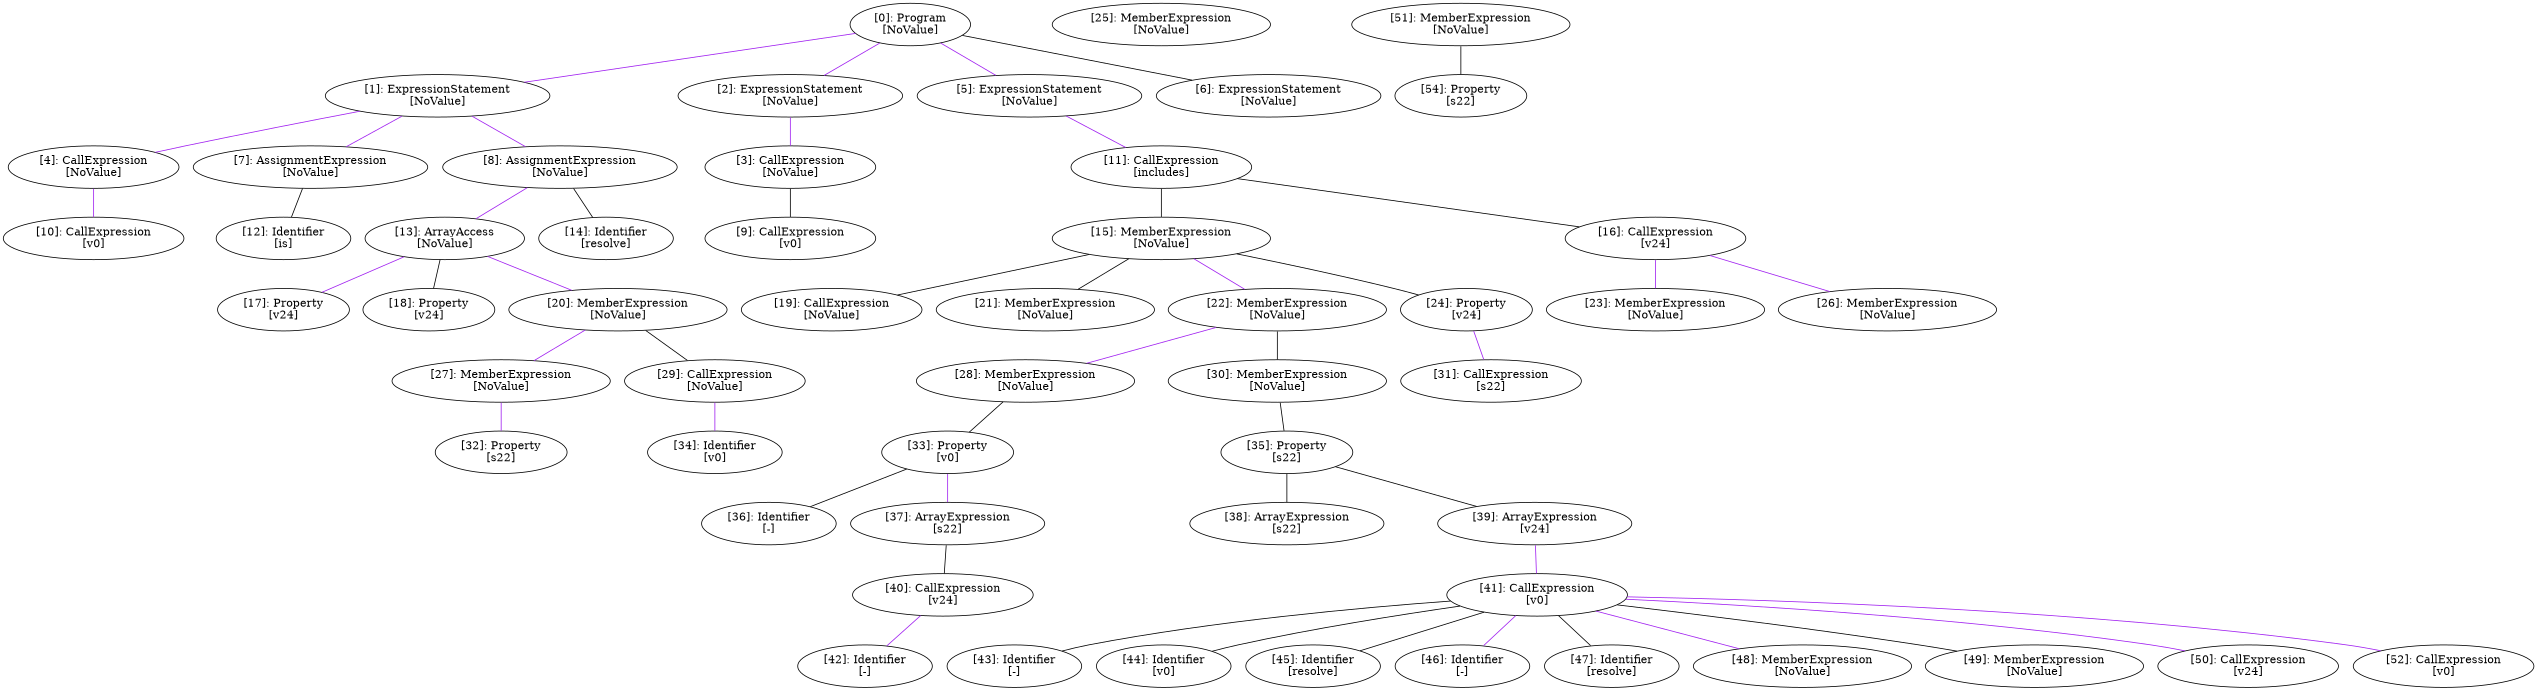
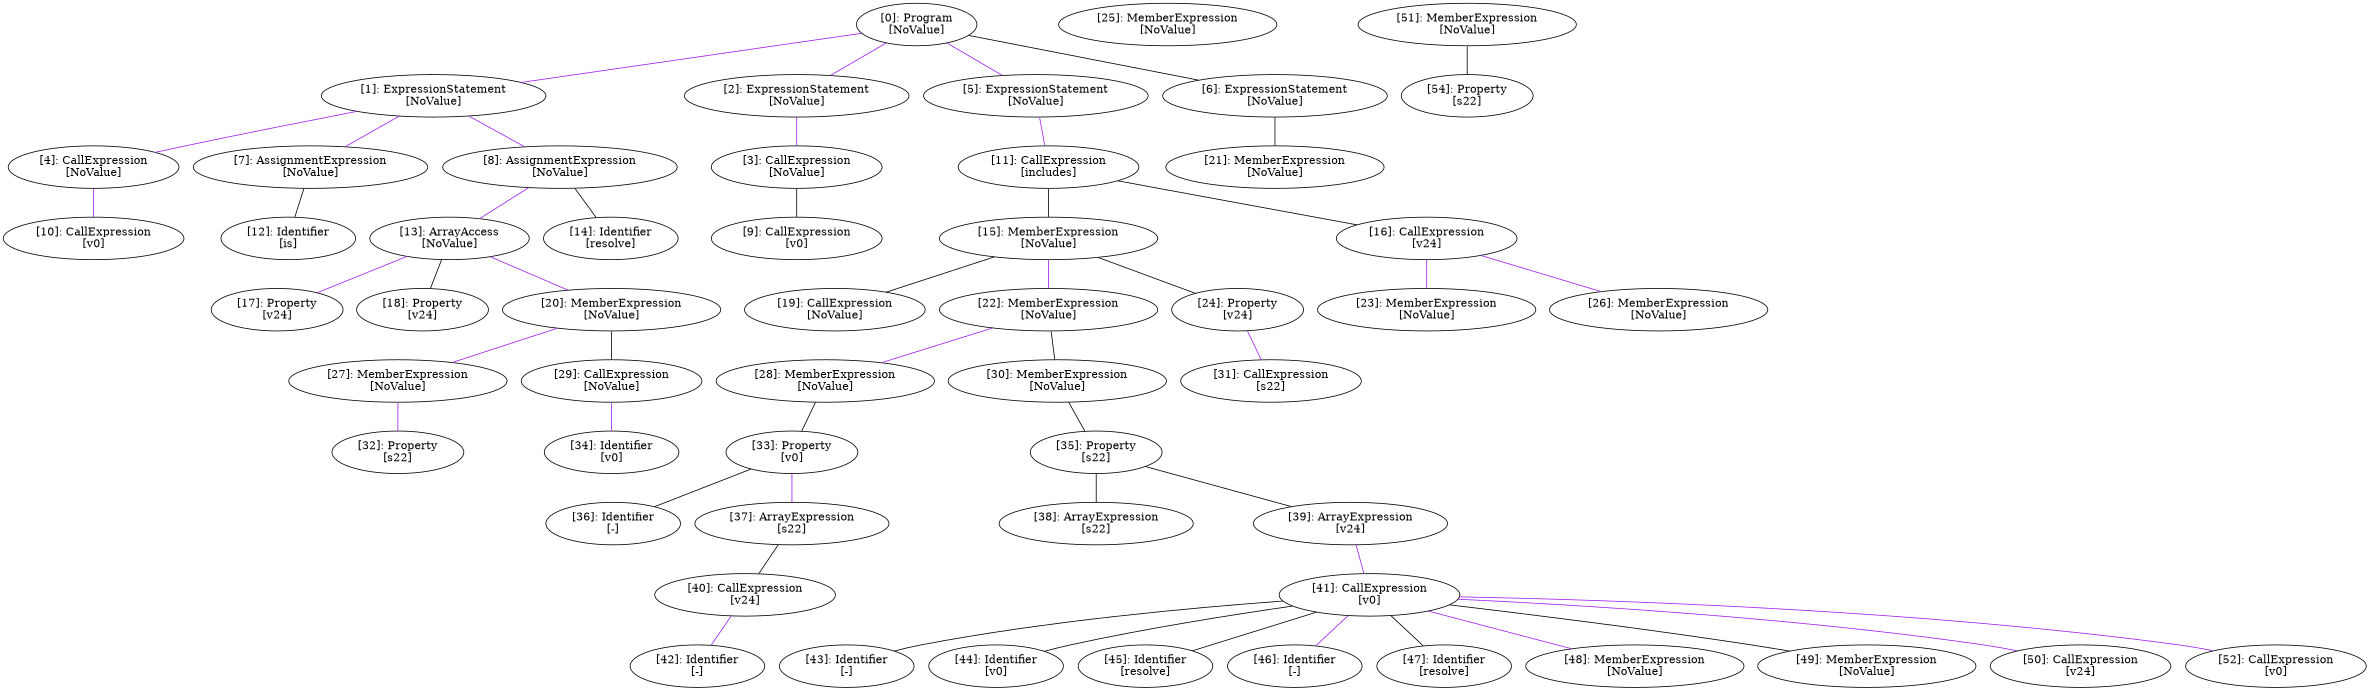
(1103, 274) -> (1275, 132)
